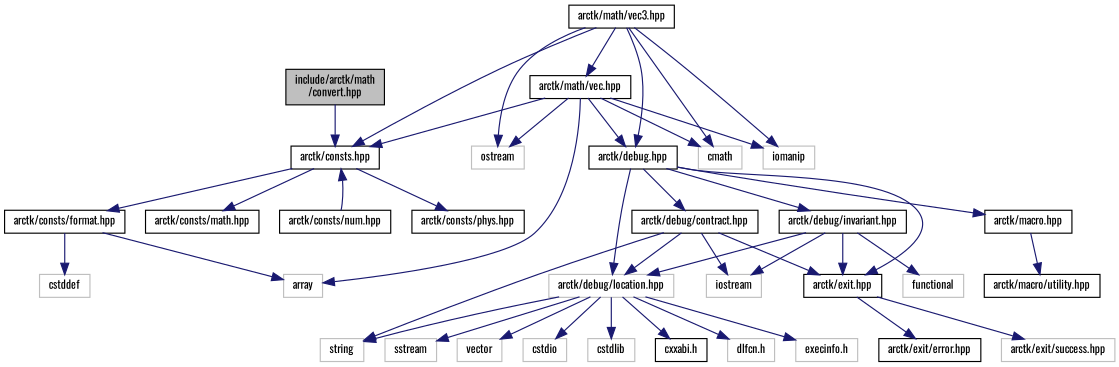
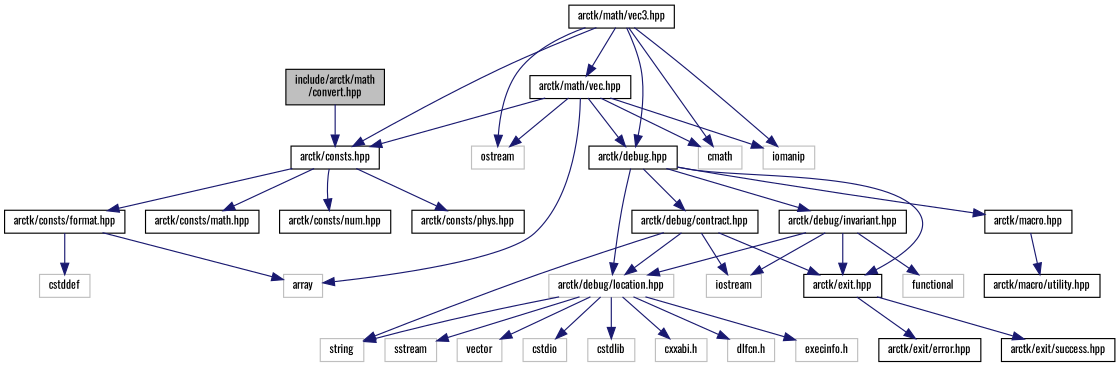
(343, 196) -> (328, 184)
(681, 350) -> (681, 350)
(1058, 350) -> (1058, 350)
